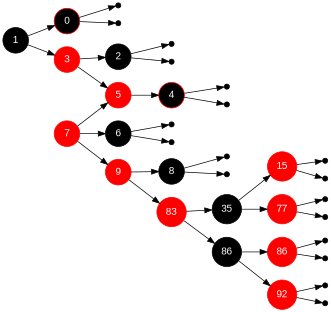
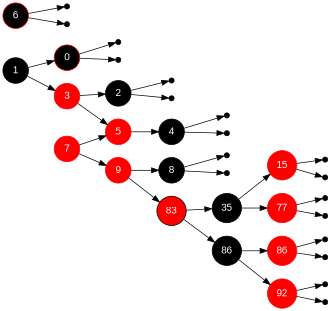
(172, 95) -> (172, 132)
(89, 134) -> none
(118, 134) -> (16, 16)
(172, 212) -> (172, 211)
